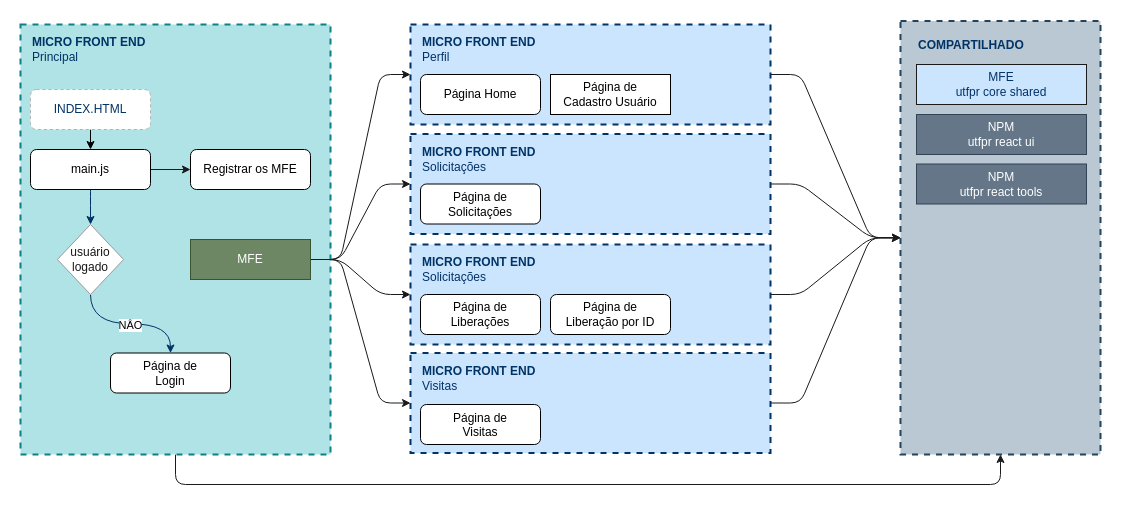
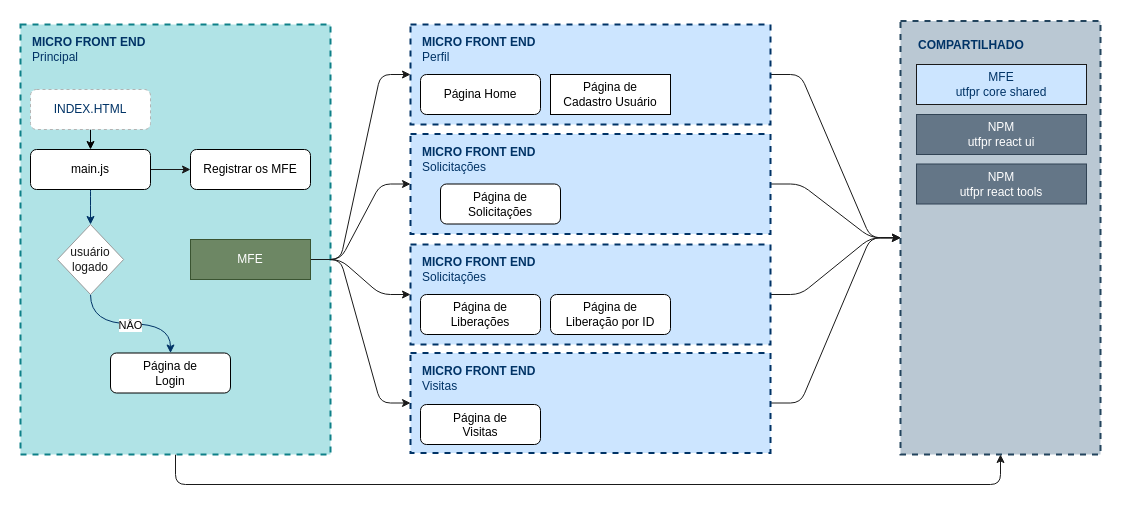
(481, 204) -> (501, 204)
